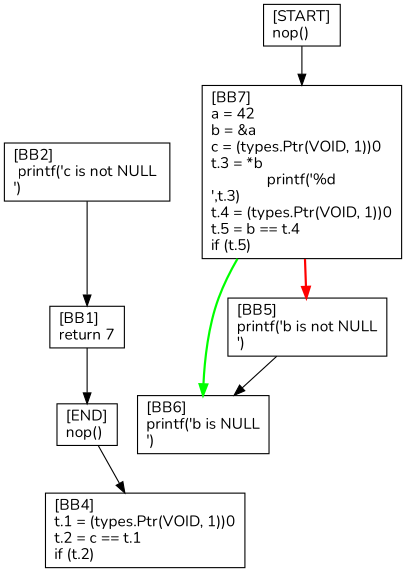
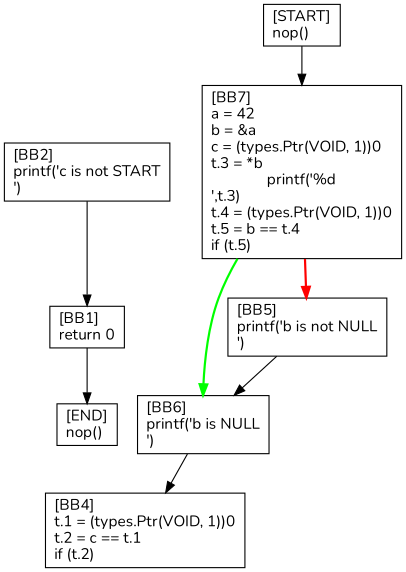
(87, 172) -> (87, 172)
(87, 327) -> (87, 327)
(109, 464) -> (179, 469)
